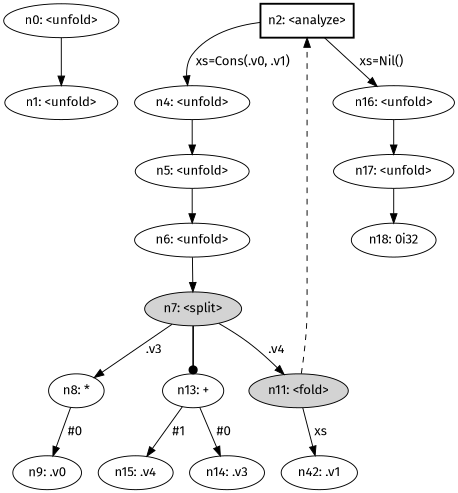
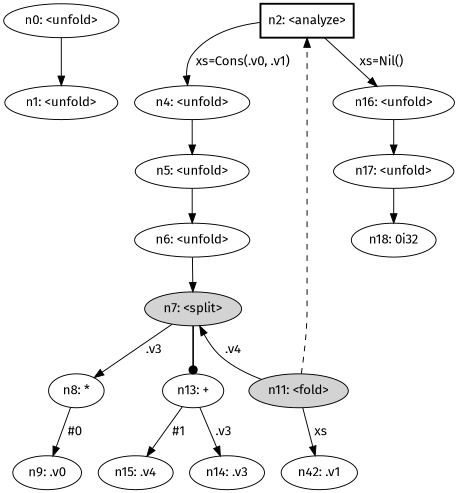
(250, 344) -> (228, 362)
(224, 432) -> (224, 432)
